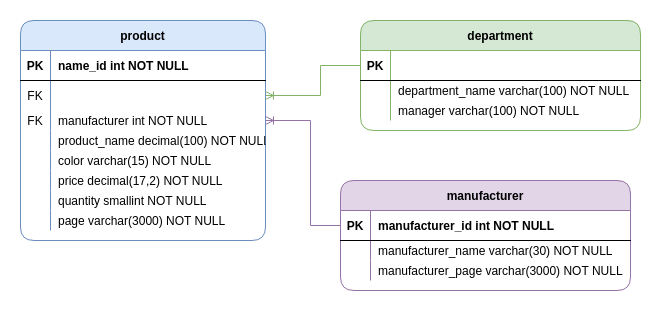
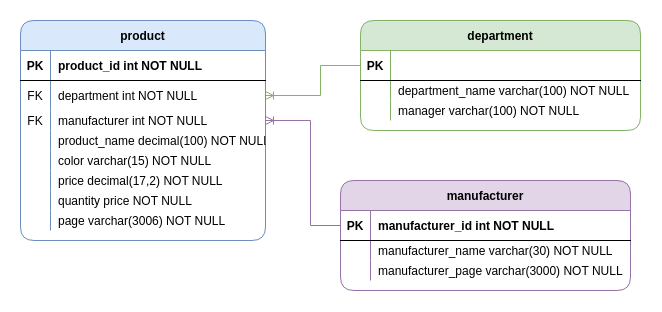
(117, 66) -> (127, 66)
none -> (158, 96)
(134, 201) -> (127, 201)
(144, 221) -> (144, 221)
